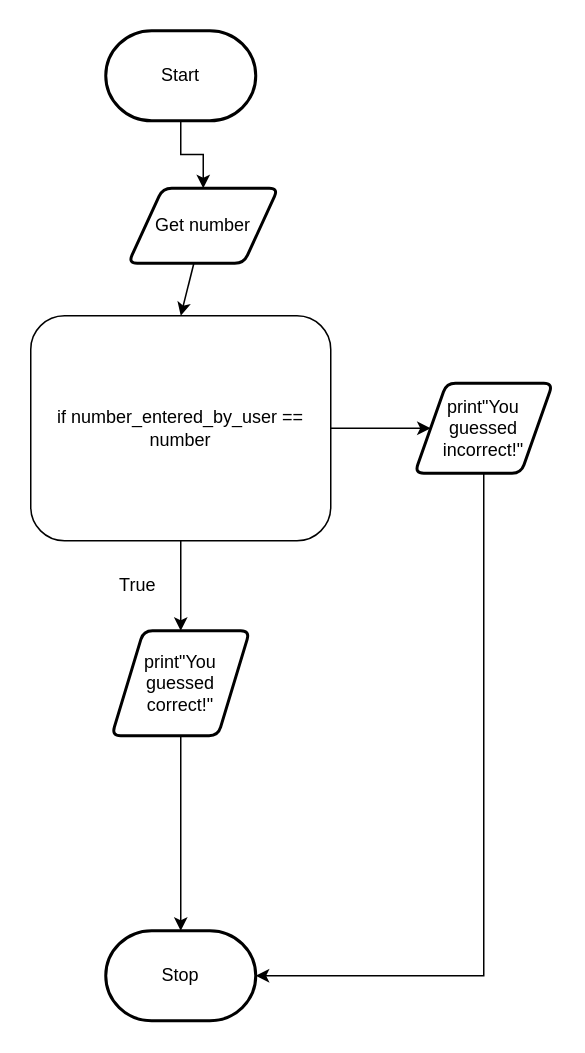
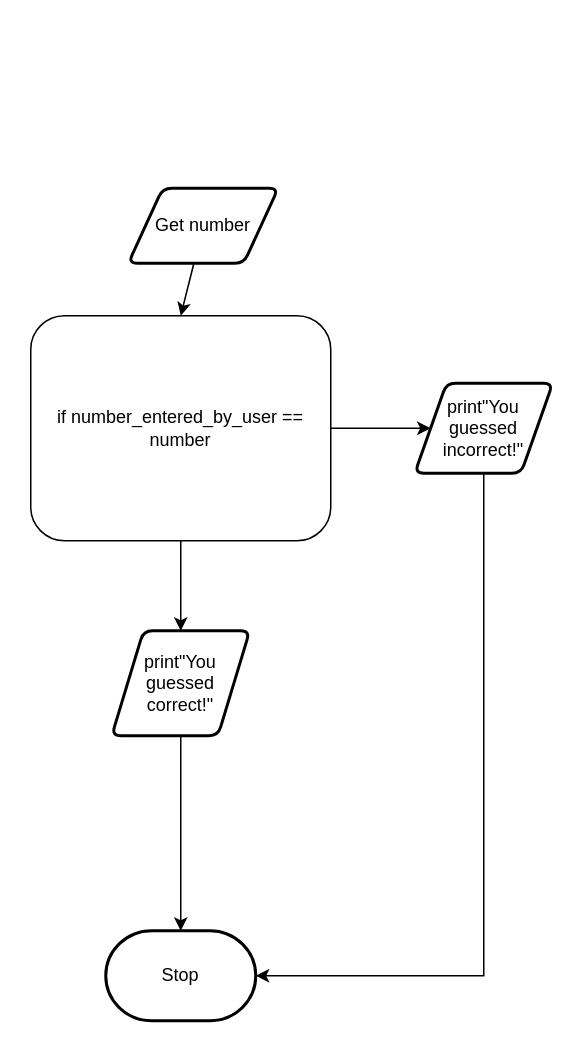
(181, 76) -> none
(187, 155) -> none
(137, 586) -> none
